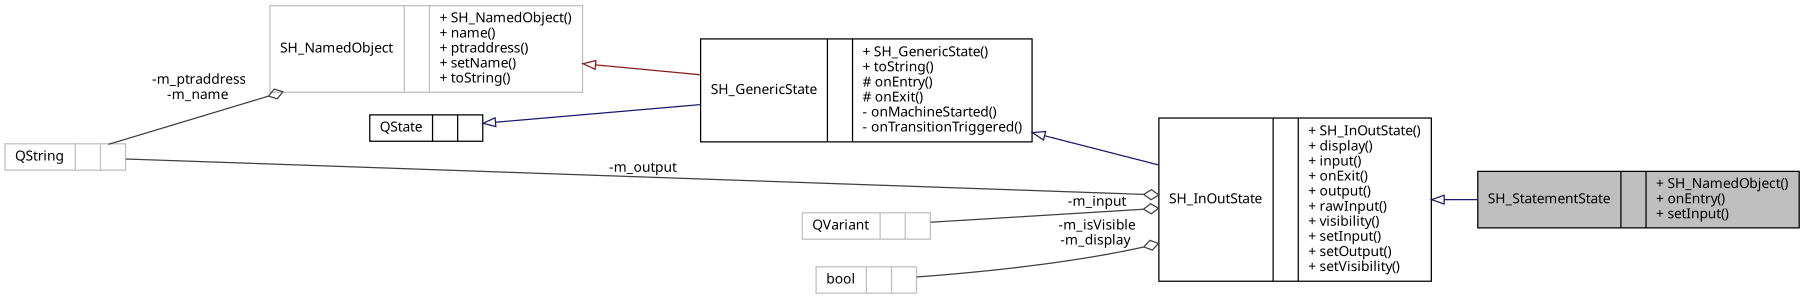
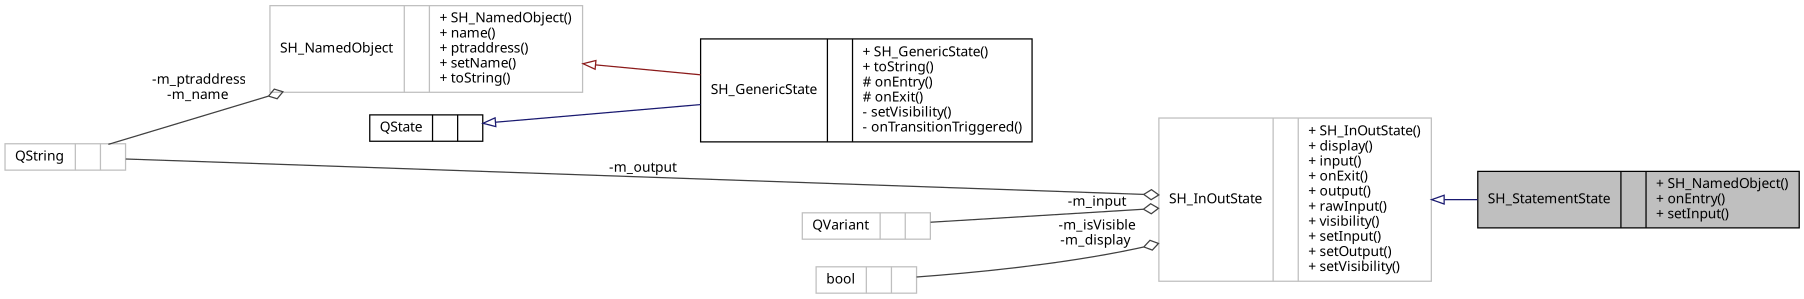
(930, 112) -> (907, 112)
(1102, 150) -> none
(1295, 200) -> (1295, 200)
